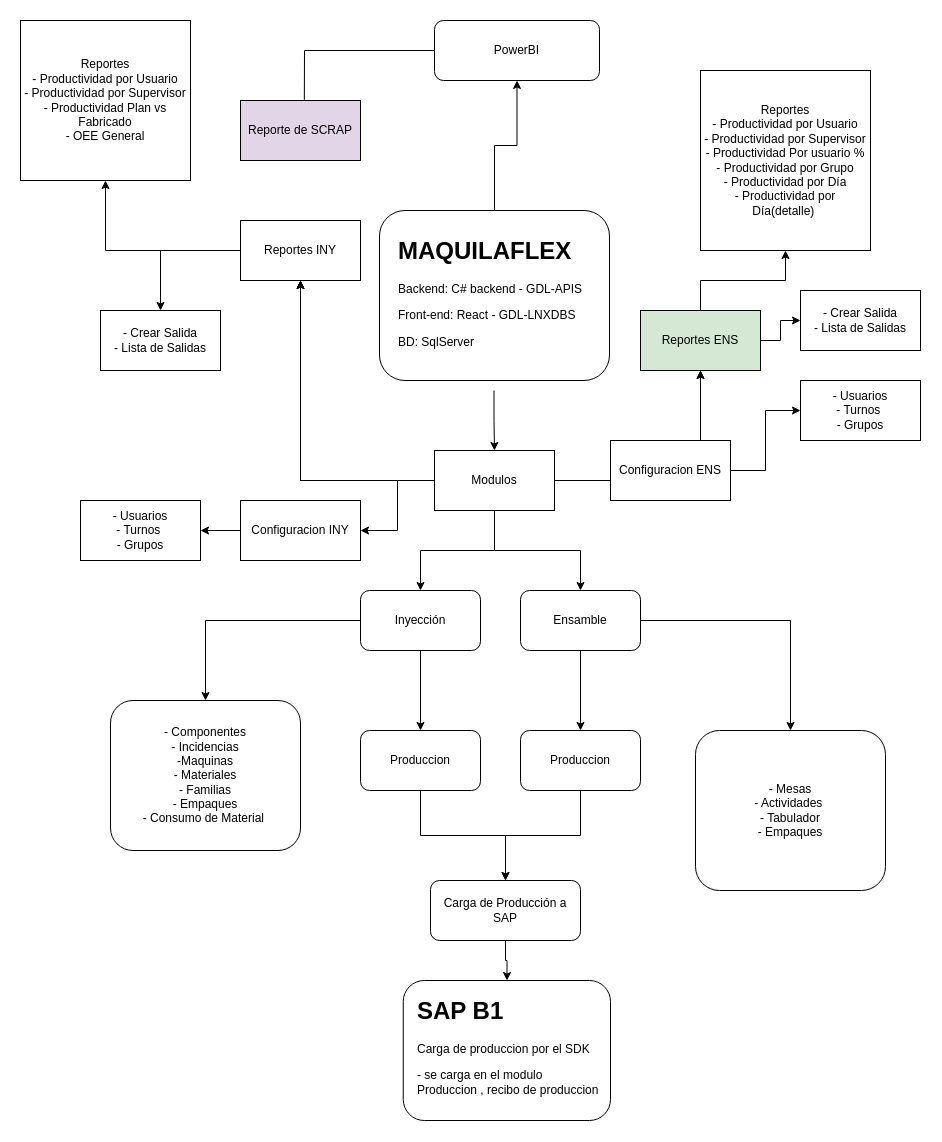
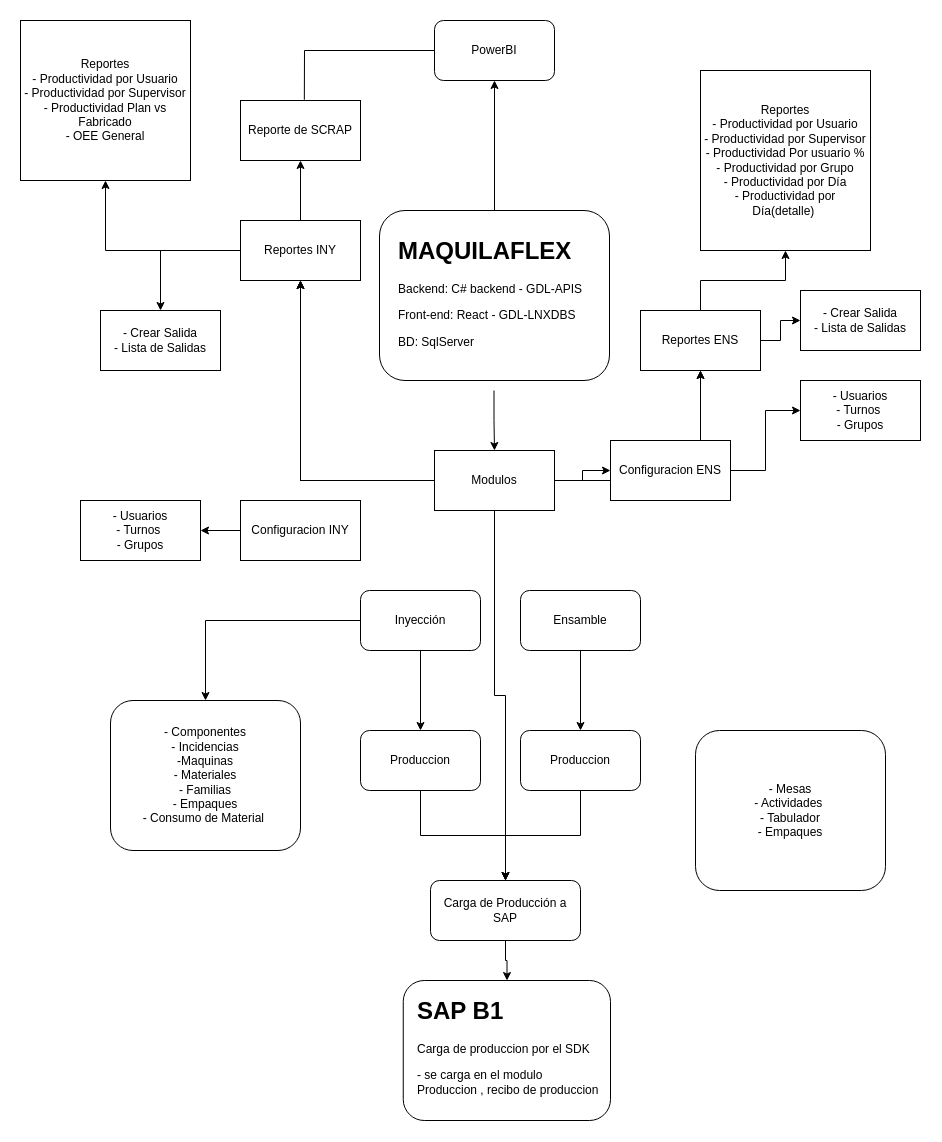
(517, 51) -> (495, 51)
(301, 131) -> (301, 131)
none -> (301, 194)
(701, 341) -> (701, 341)
none -> (589, 471)
(398, 521) -> none
(441, 551) -> none
(555, 551) -> (497, 696)
(767, 621) -> none
